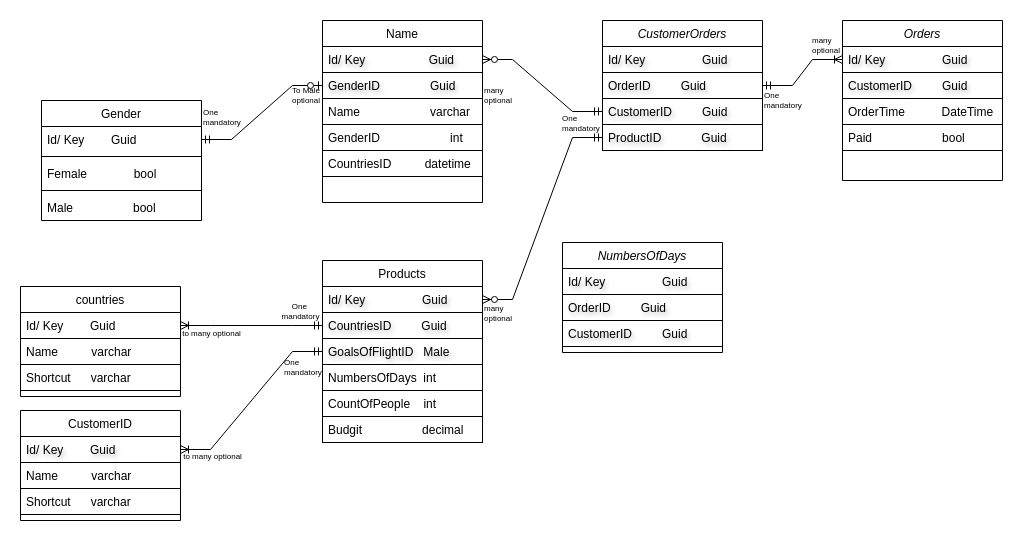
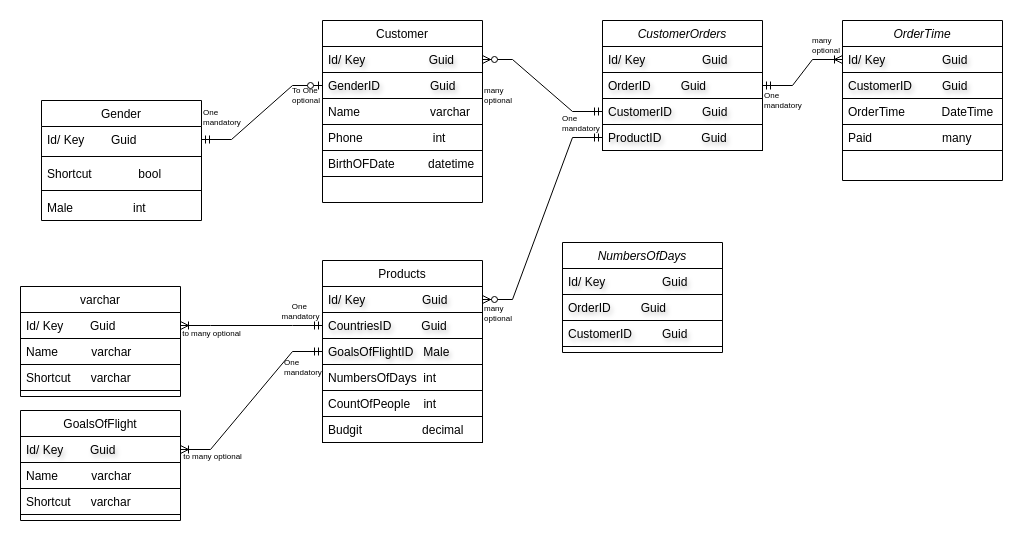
(402, 34) -> (402, 34)
(922, 34) -> (922, 34)
(308, 96) -> (308, 96)
(418, 138) -> (408, 138)
(927, 138) -> (928, 138)
(415, 164) -> (415, 164)
(114, 174) -> (122, 174)
(117, 208) -> (114, 208)
(100, 300) -> (100, 300)
(100, 424) -> (100, 424)
